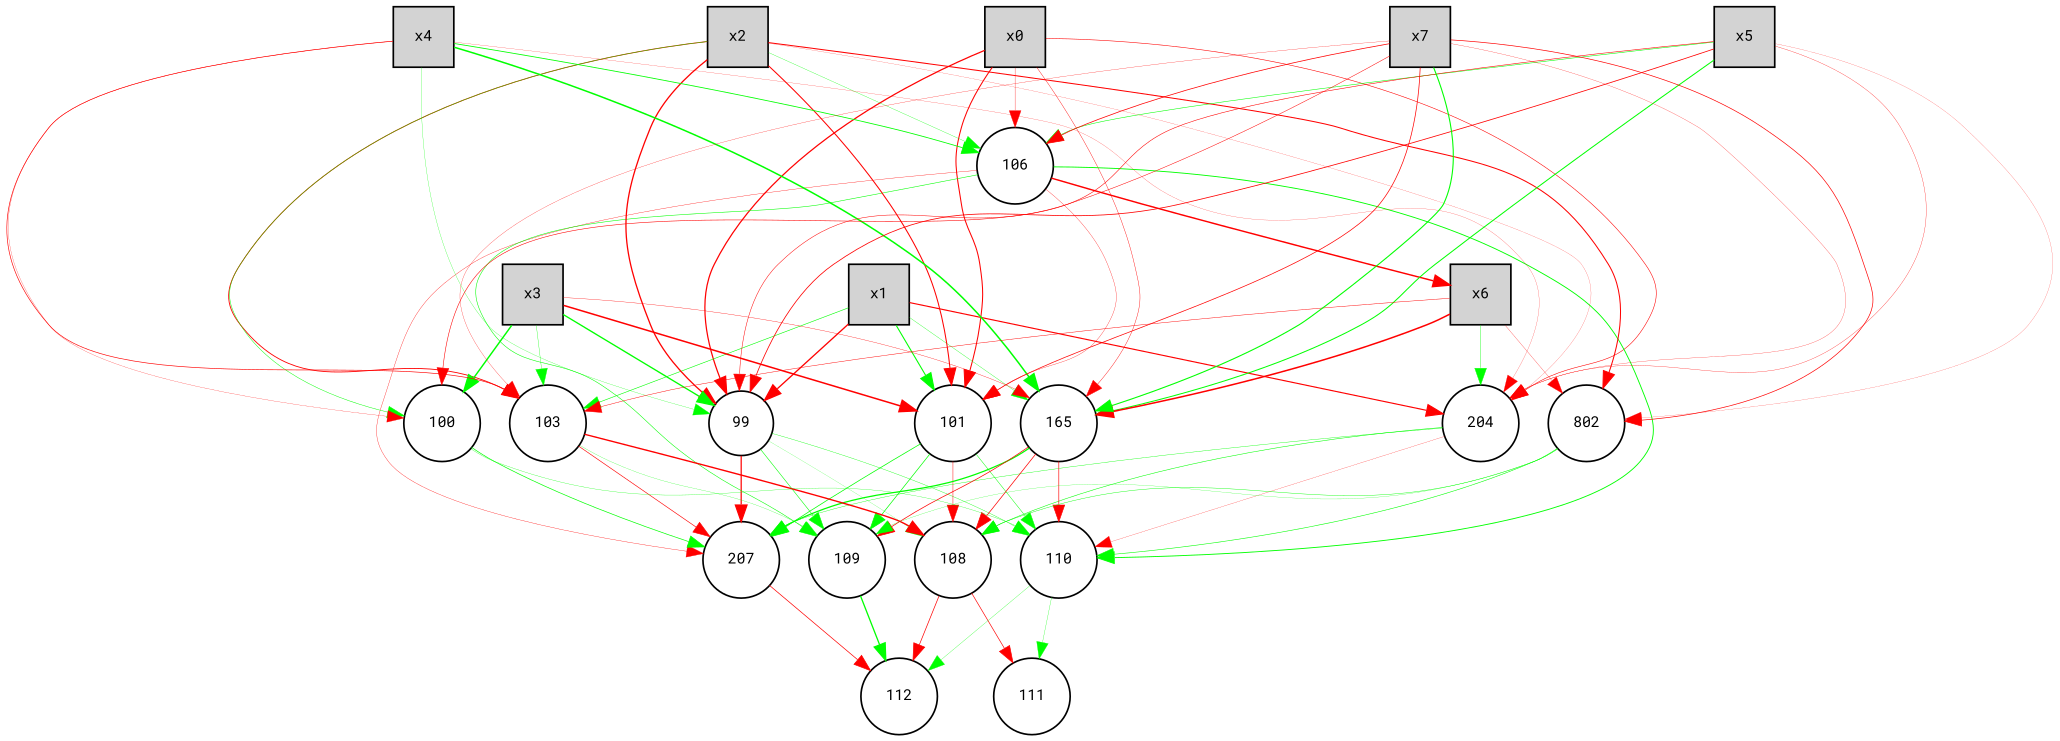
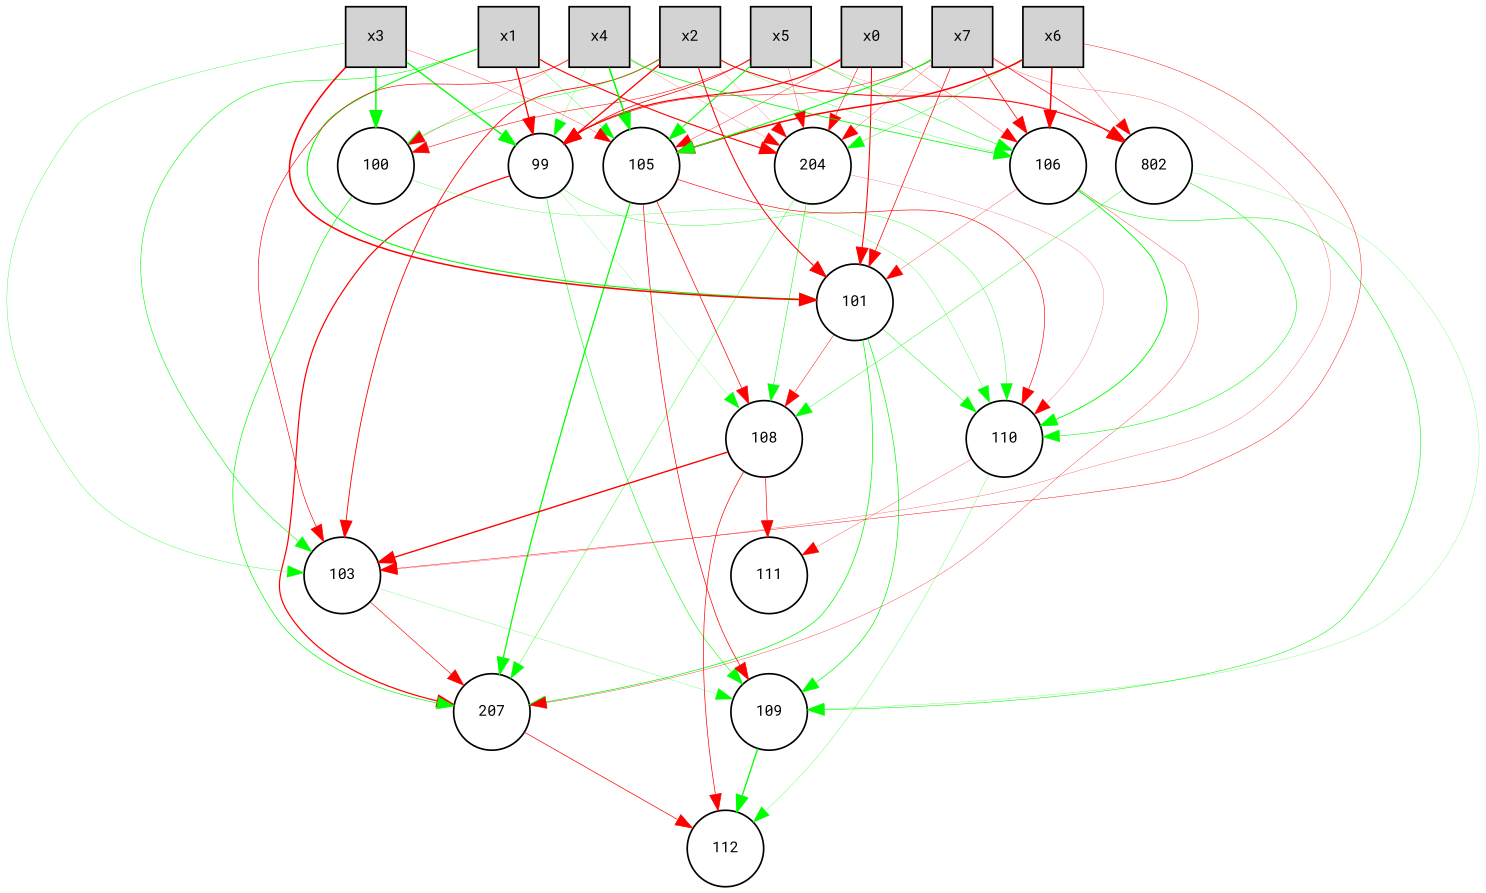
(1242, 231) -> (1051, 89)
(1059, 423) -> (641, 166)
(756, 479) -> (561, 505)
(1047, 620) -> (910, 494)
